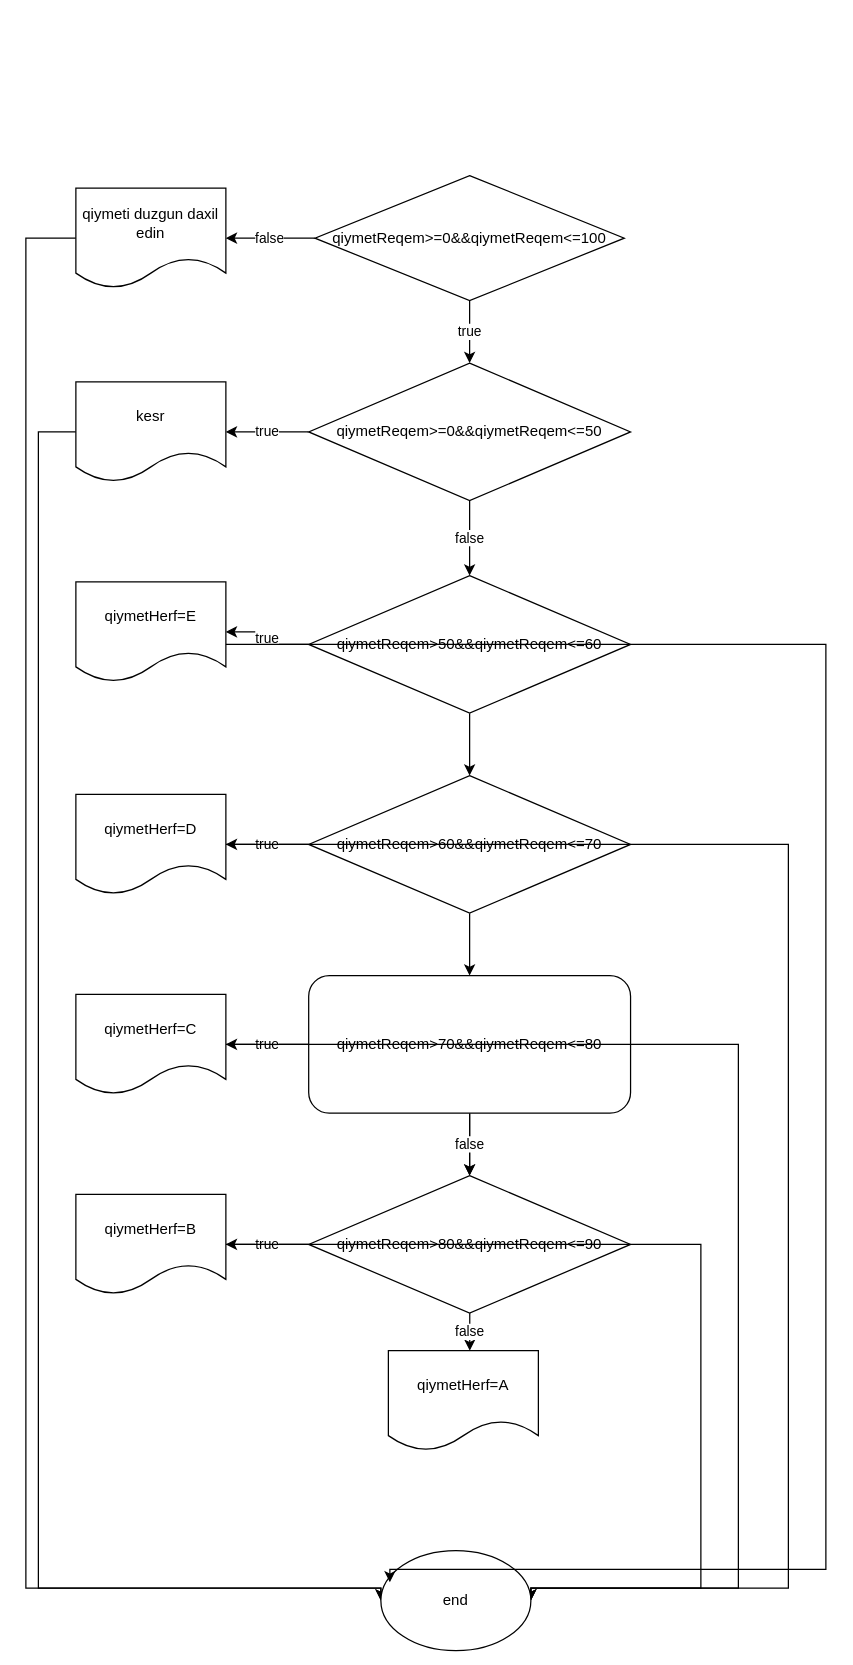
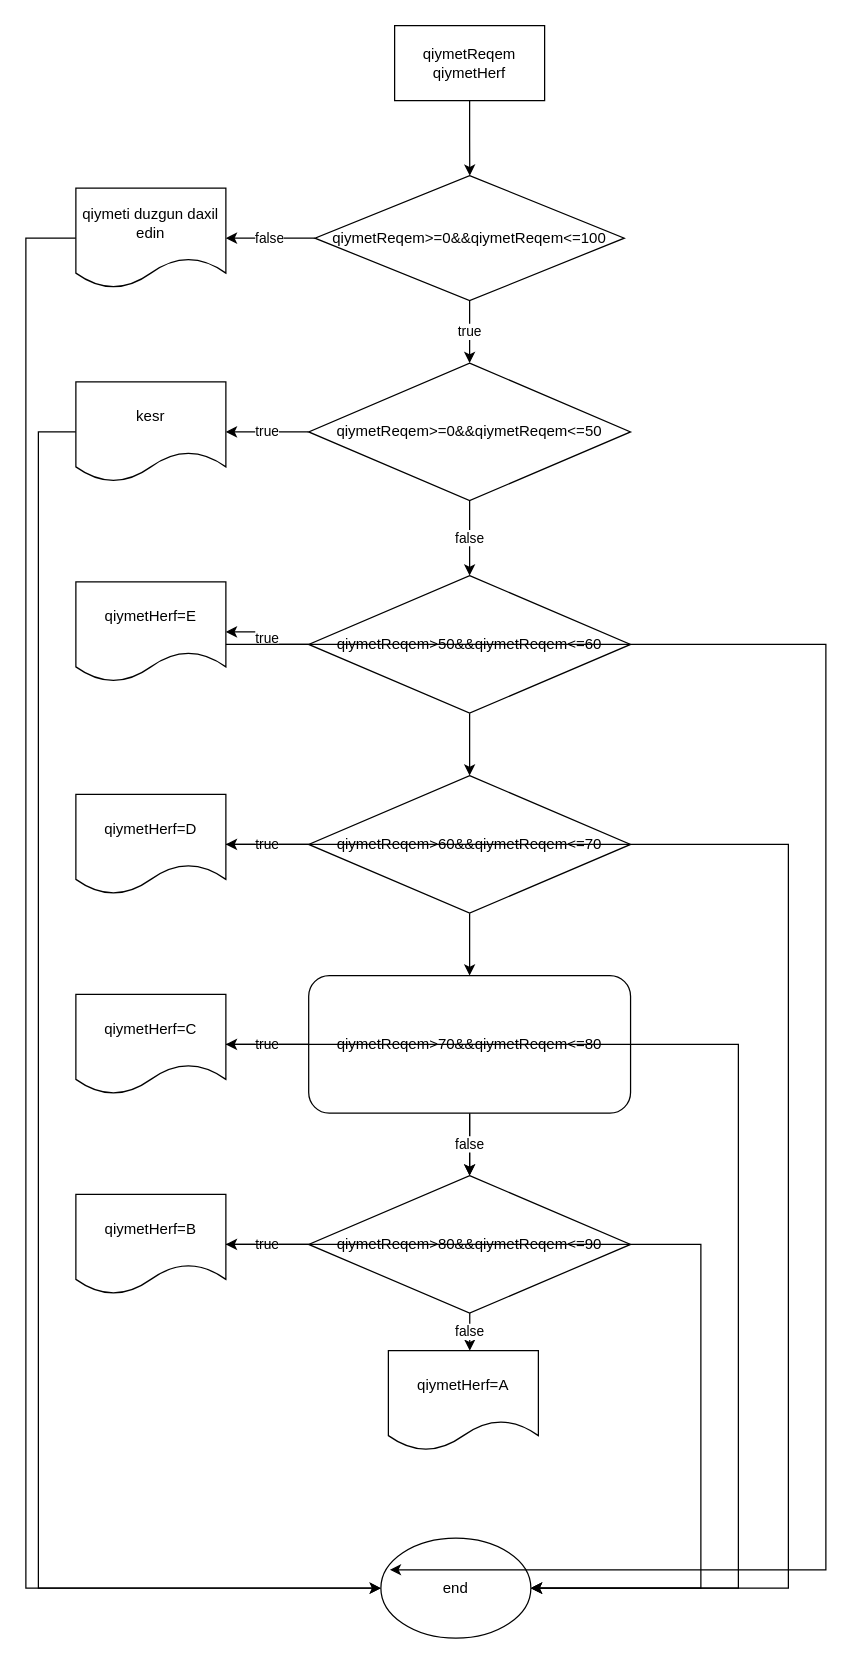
none -> (469, 63)
none -> (469, 134)
(456, 1601) -> (456, 1588)
